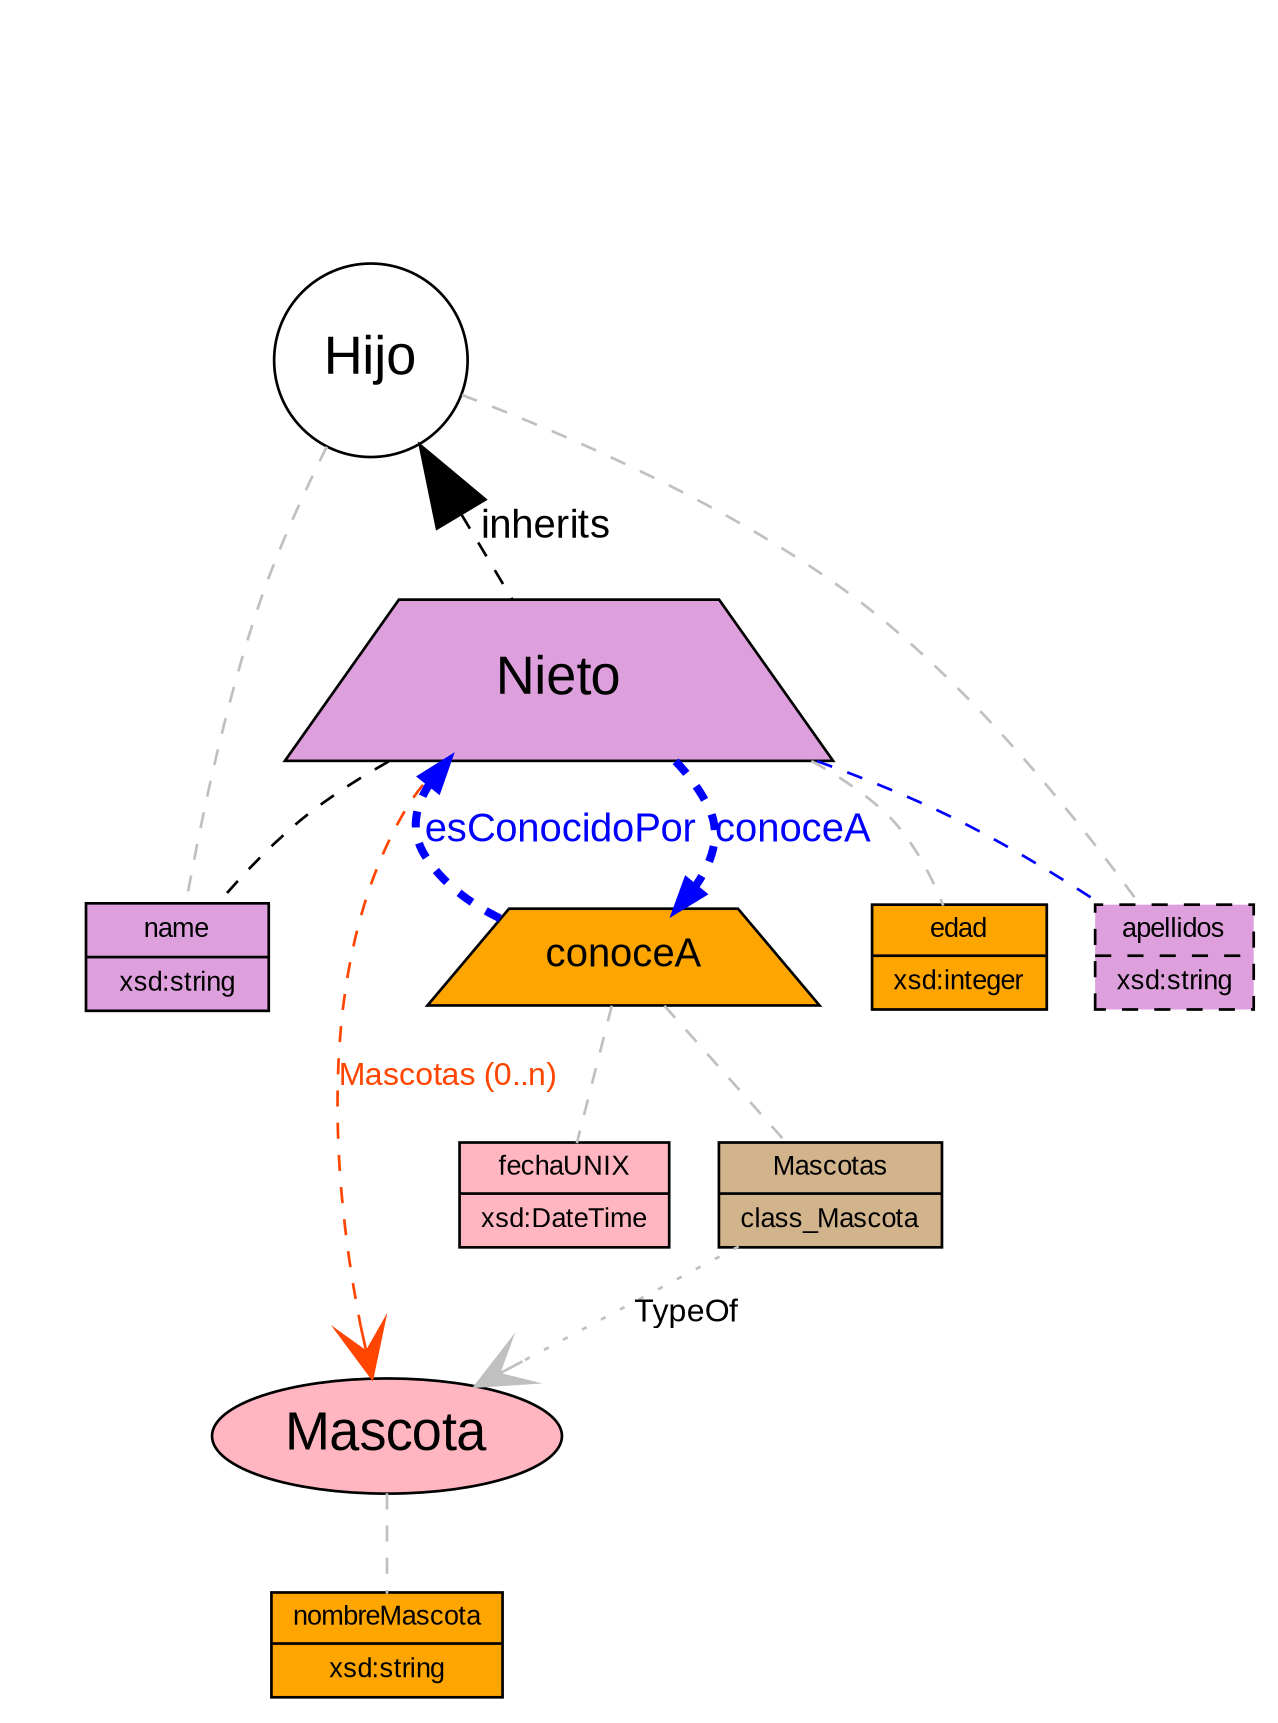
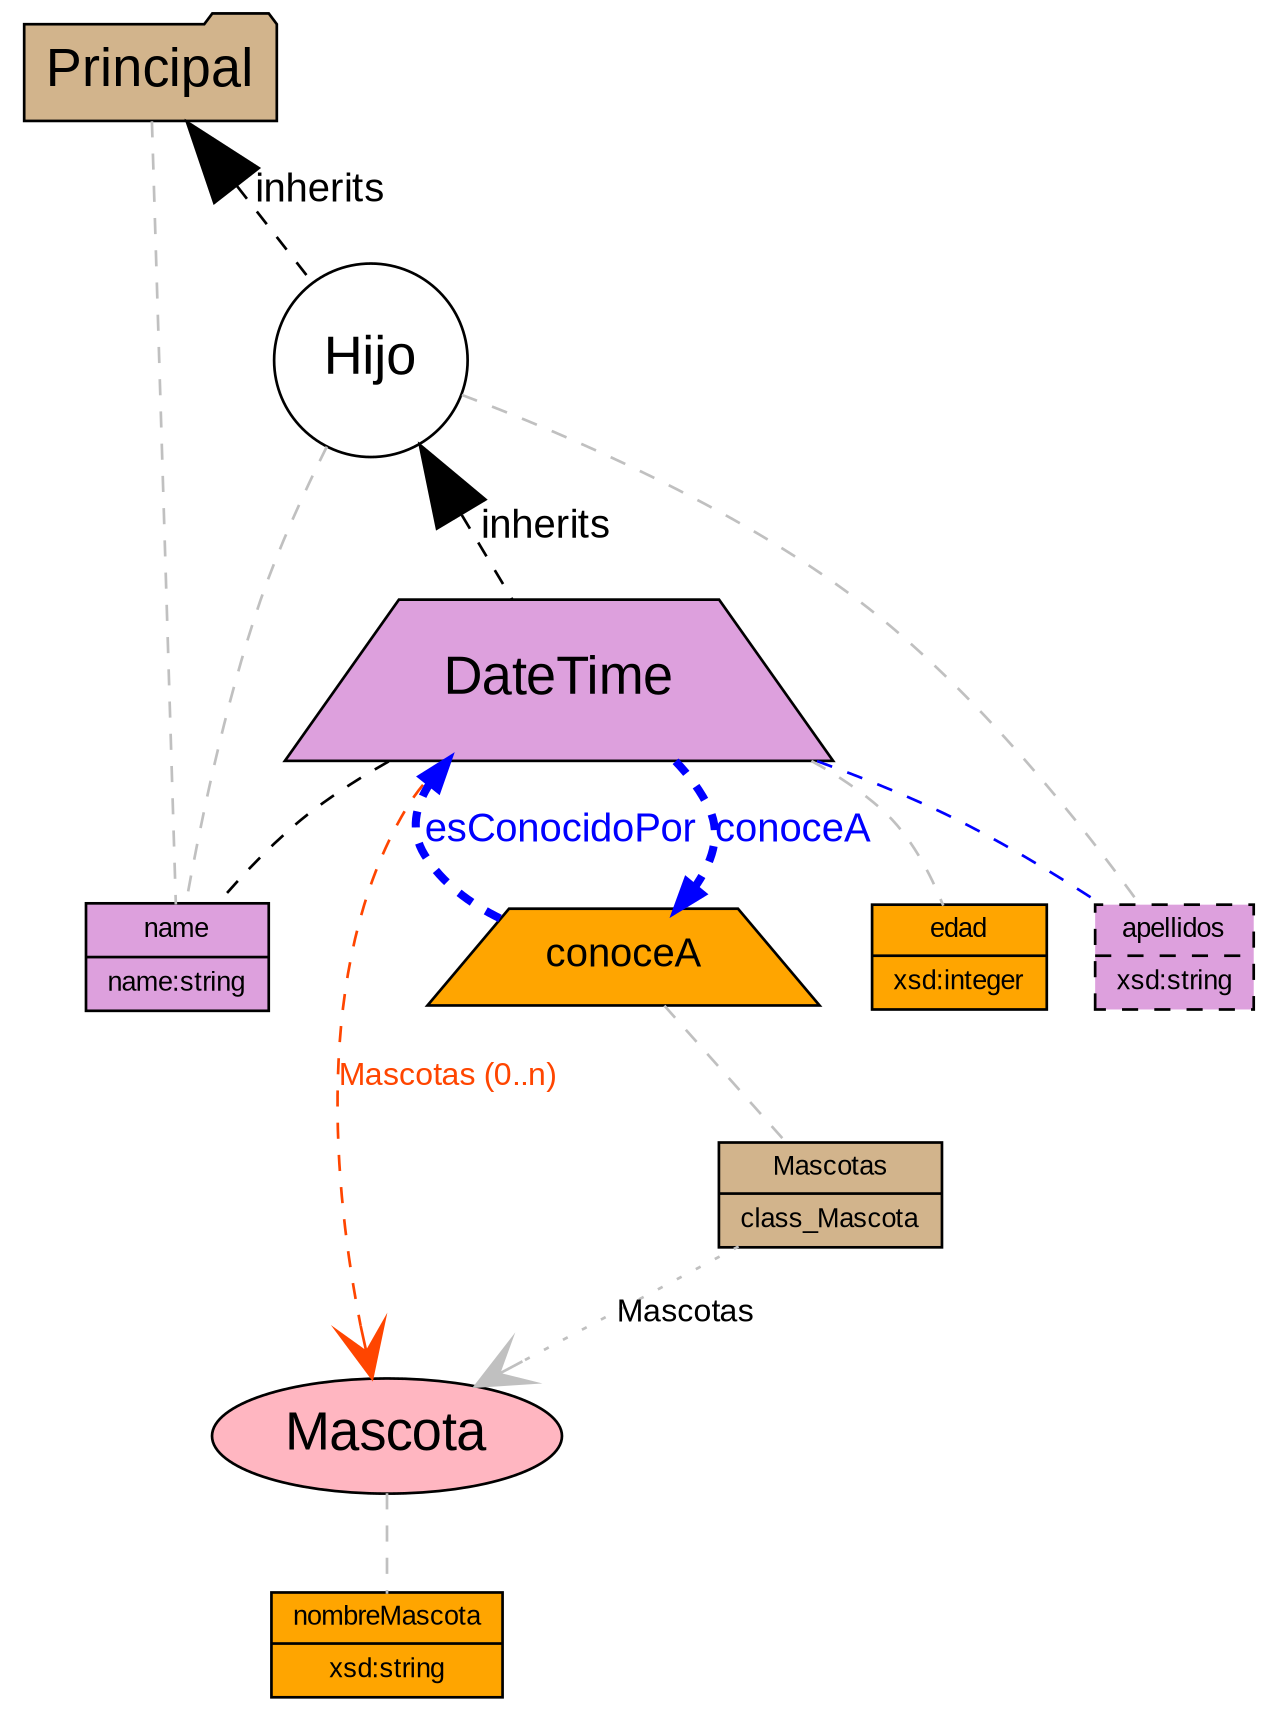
none -> (150, 73)
(559, 680) -> (559, 680)
(177, 983) -> (177, 983)
(564, 1195) -> none
(687, 1313) -> (687, 1313)
